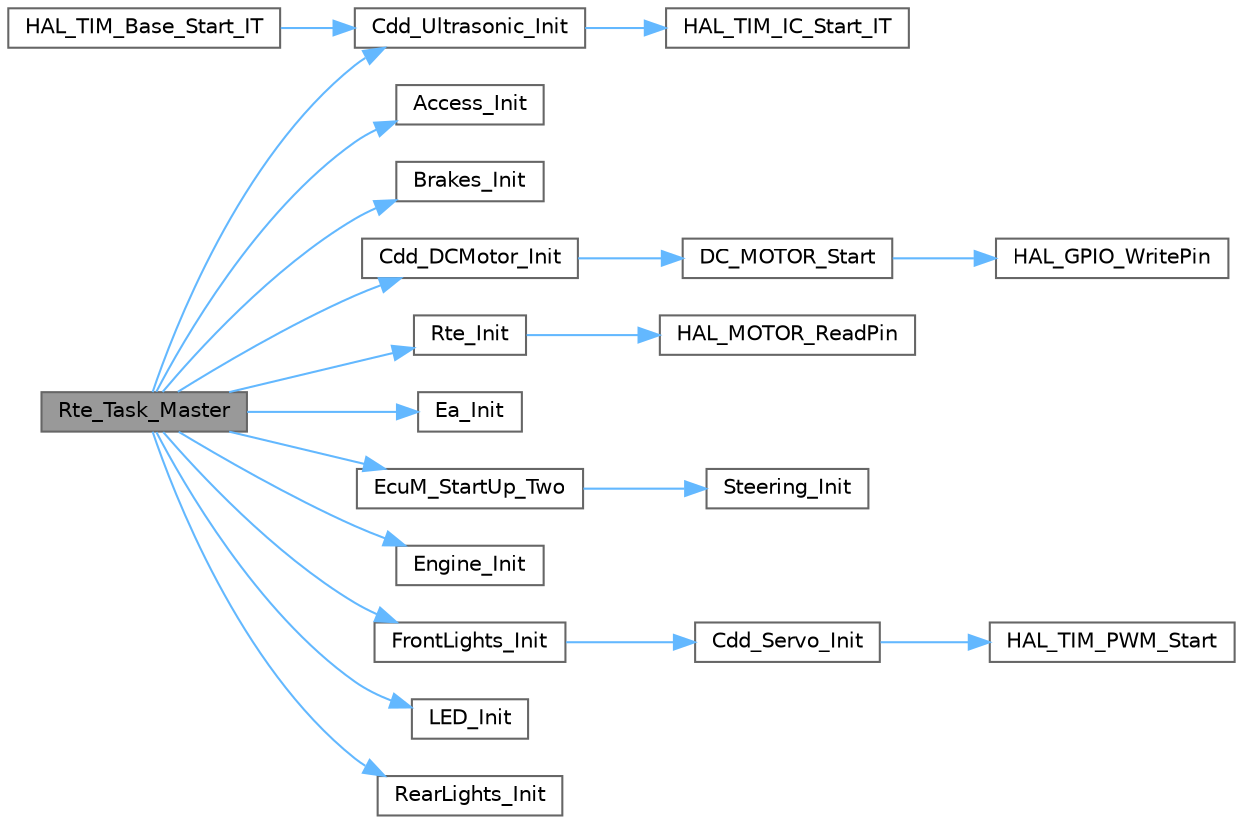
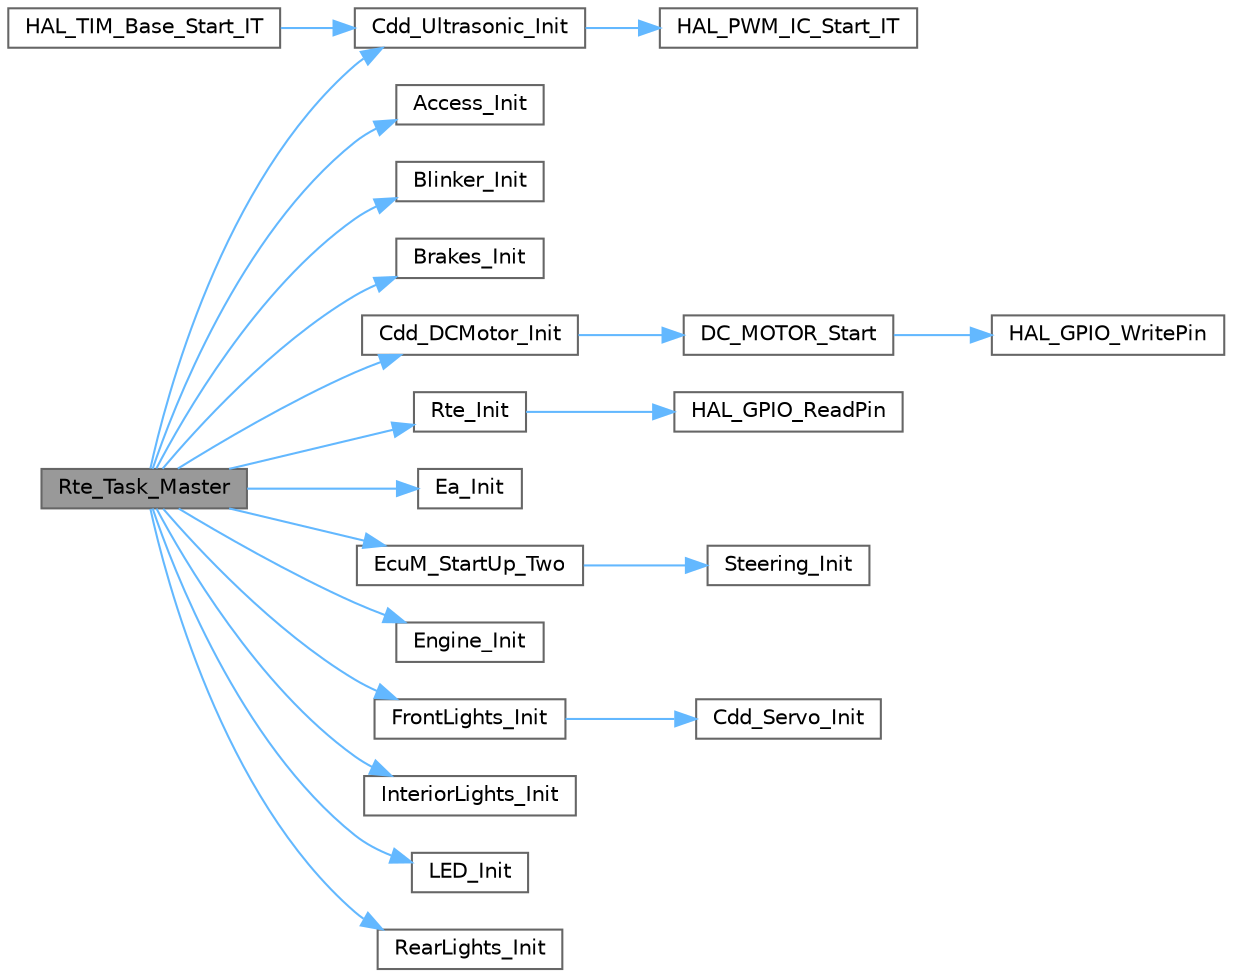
(787, 28) -> (789, 28)
none -> (470, 182)
(787, 335) -> (789, 412)
(1112, 642) -> none
none -> (470, 796)
